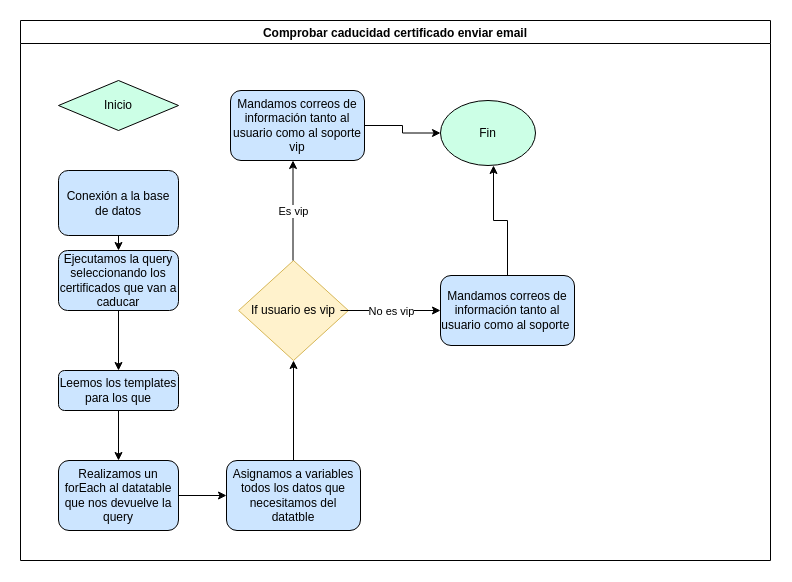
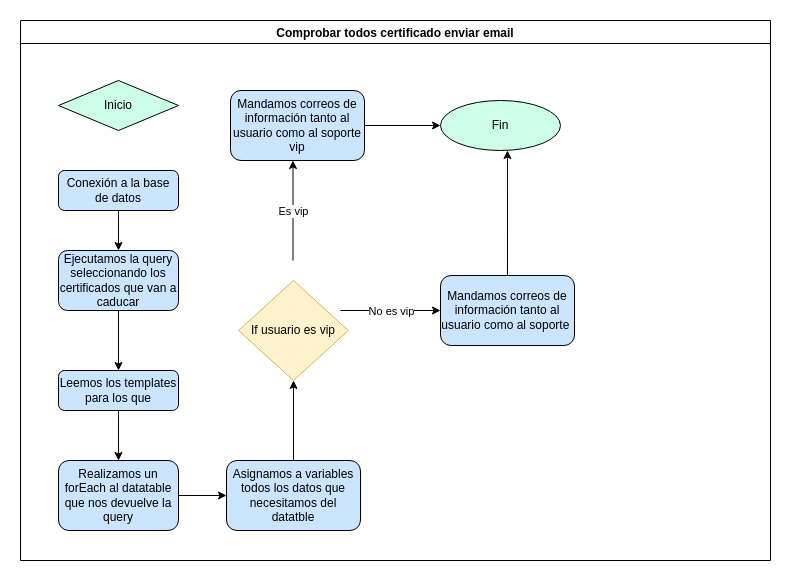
(395, 33) -> (395, 33)
(488, 133) -> (501, 126)
(119, 203) -> (119, 191)
(294, 311) -> (294, 331)
